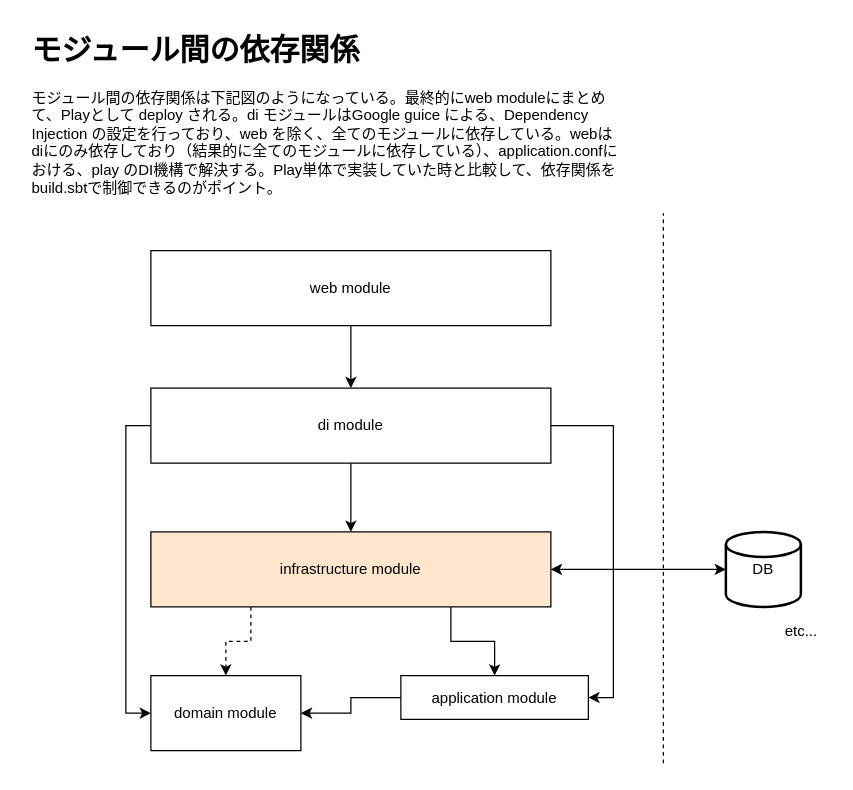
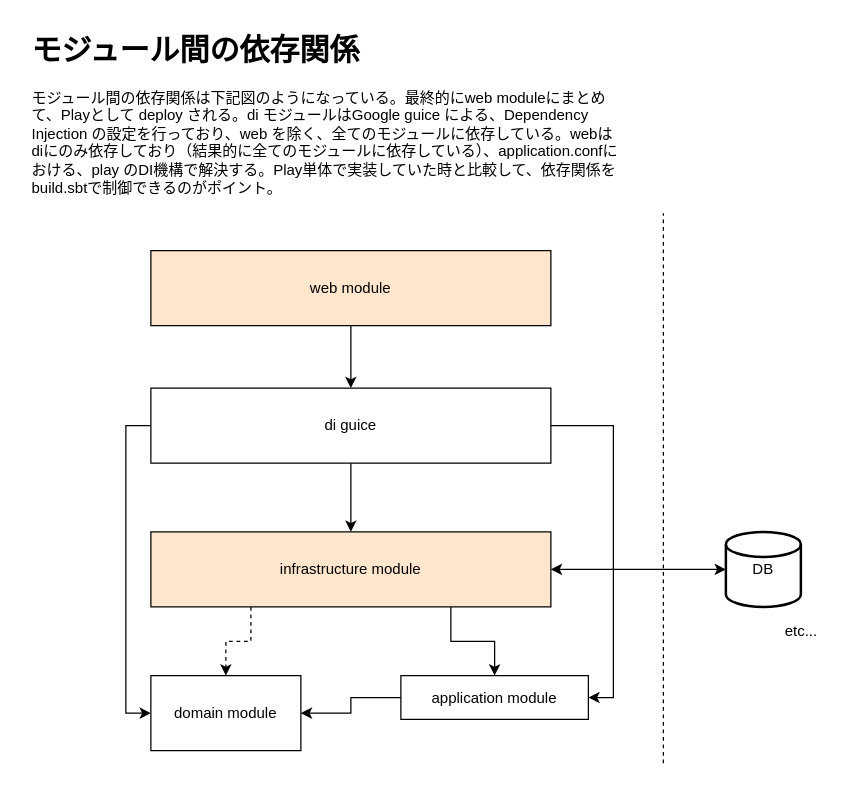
(351, 288) -> (351, 288)
(351, 426) -> (351, 426)
